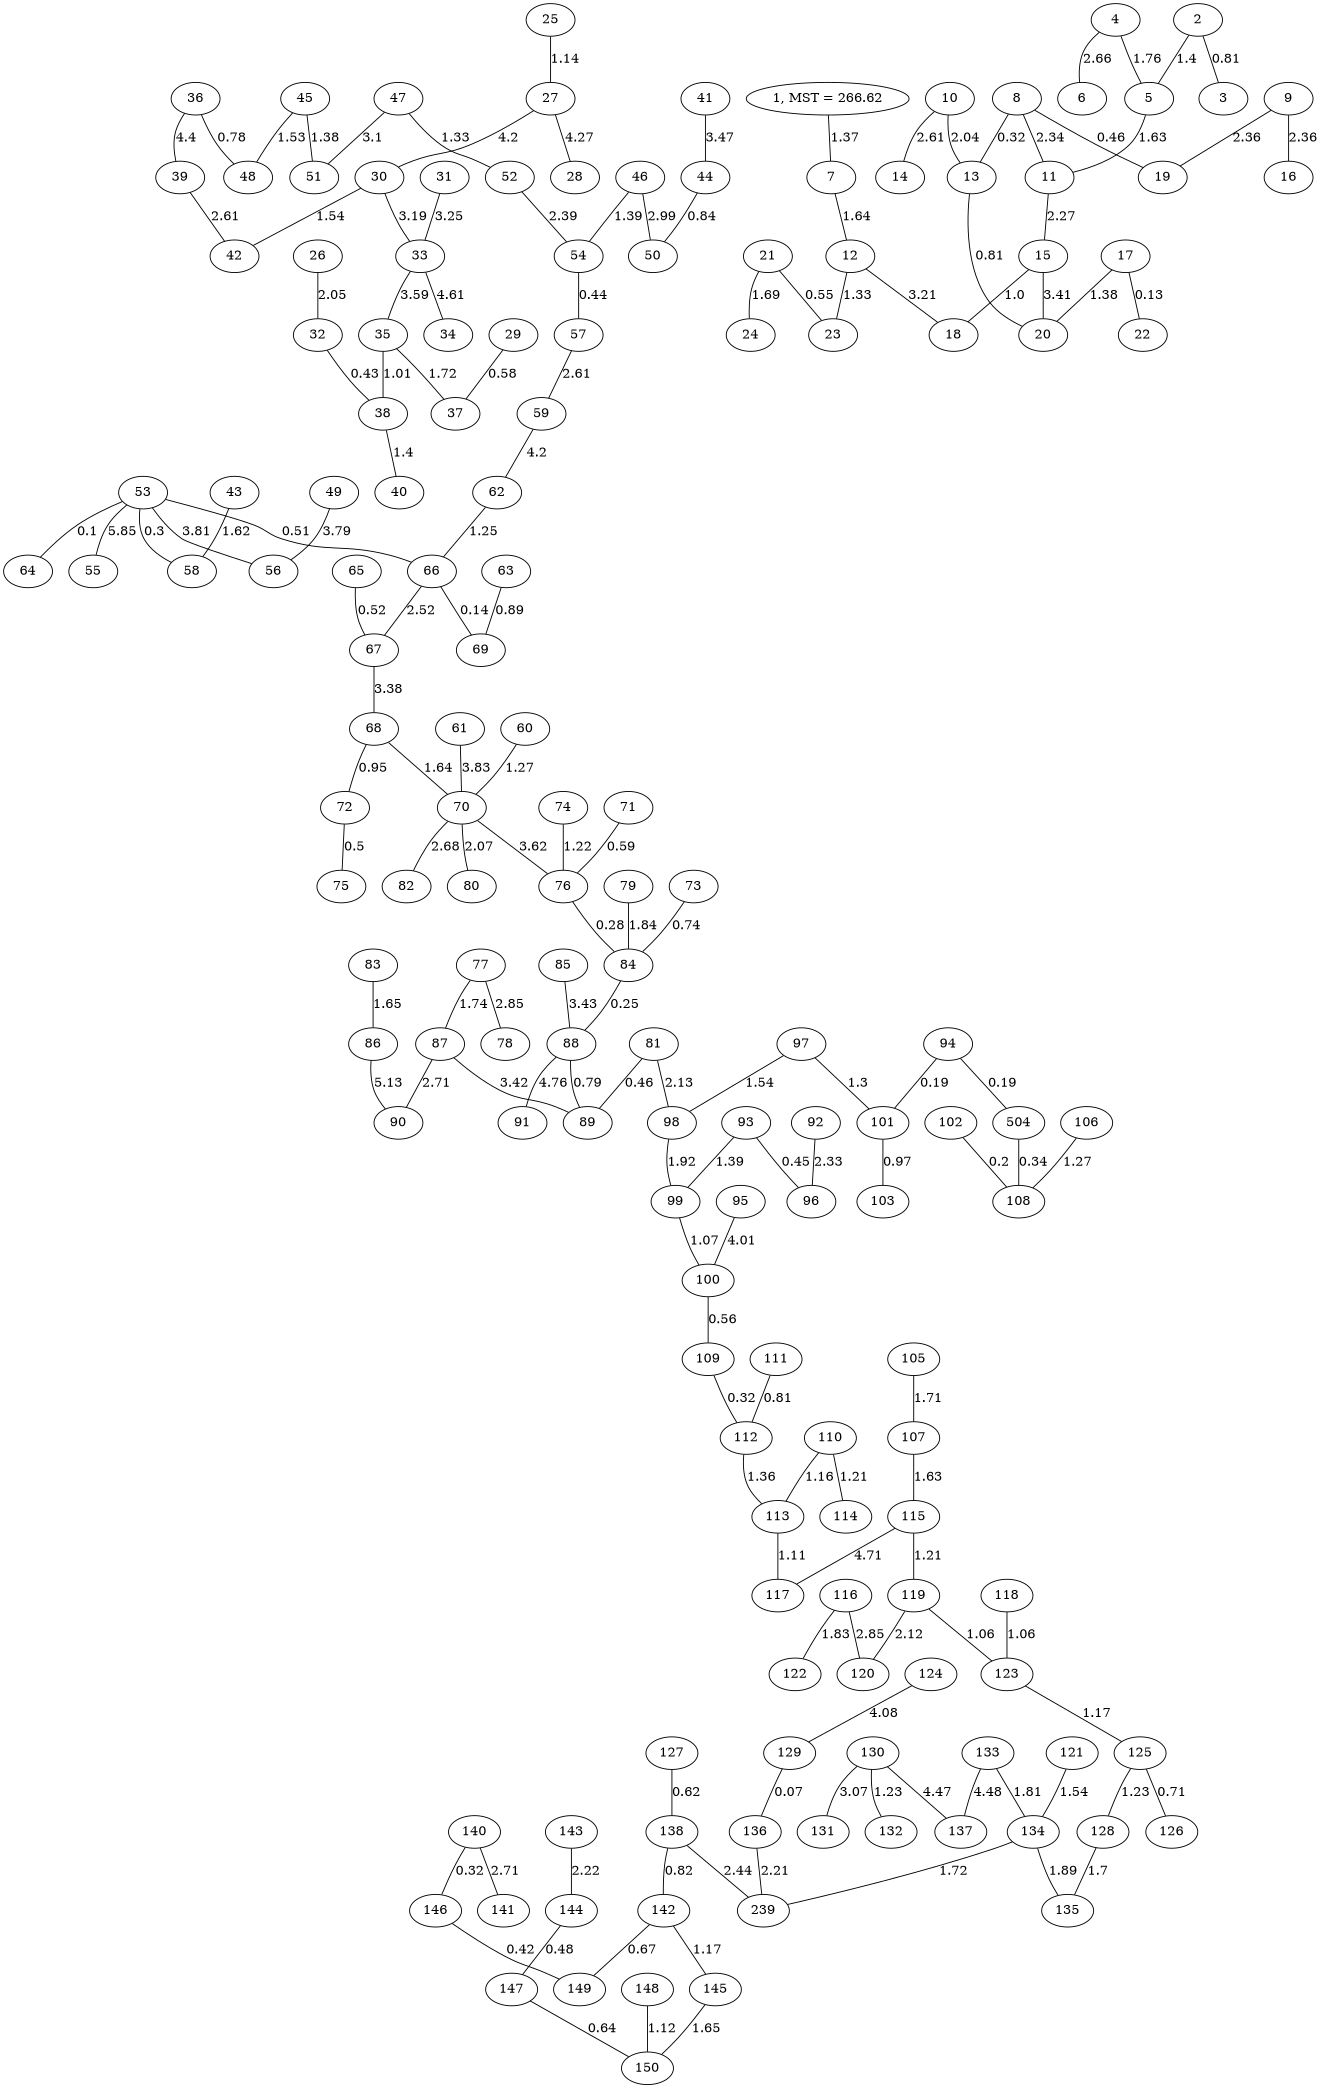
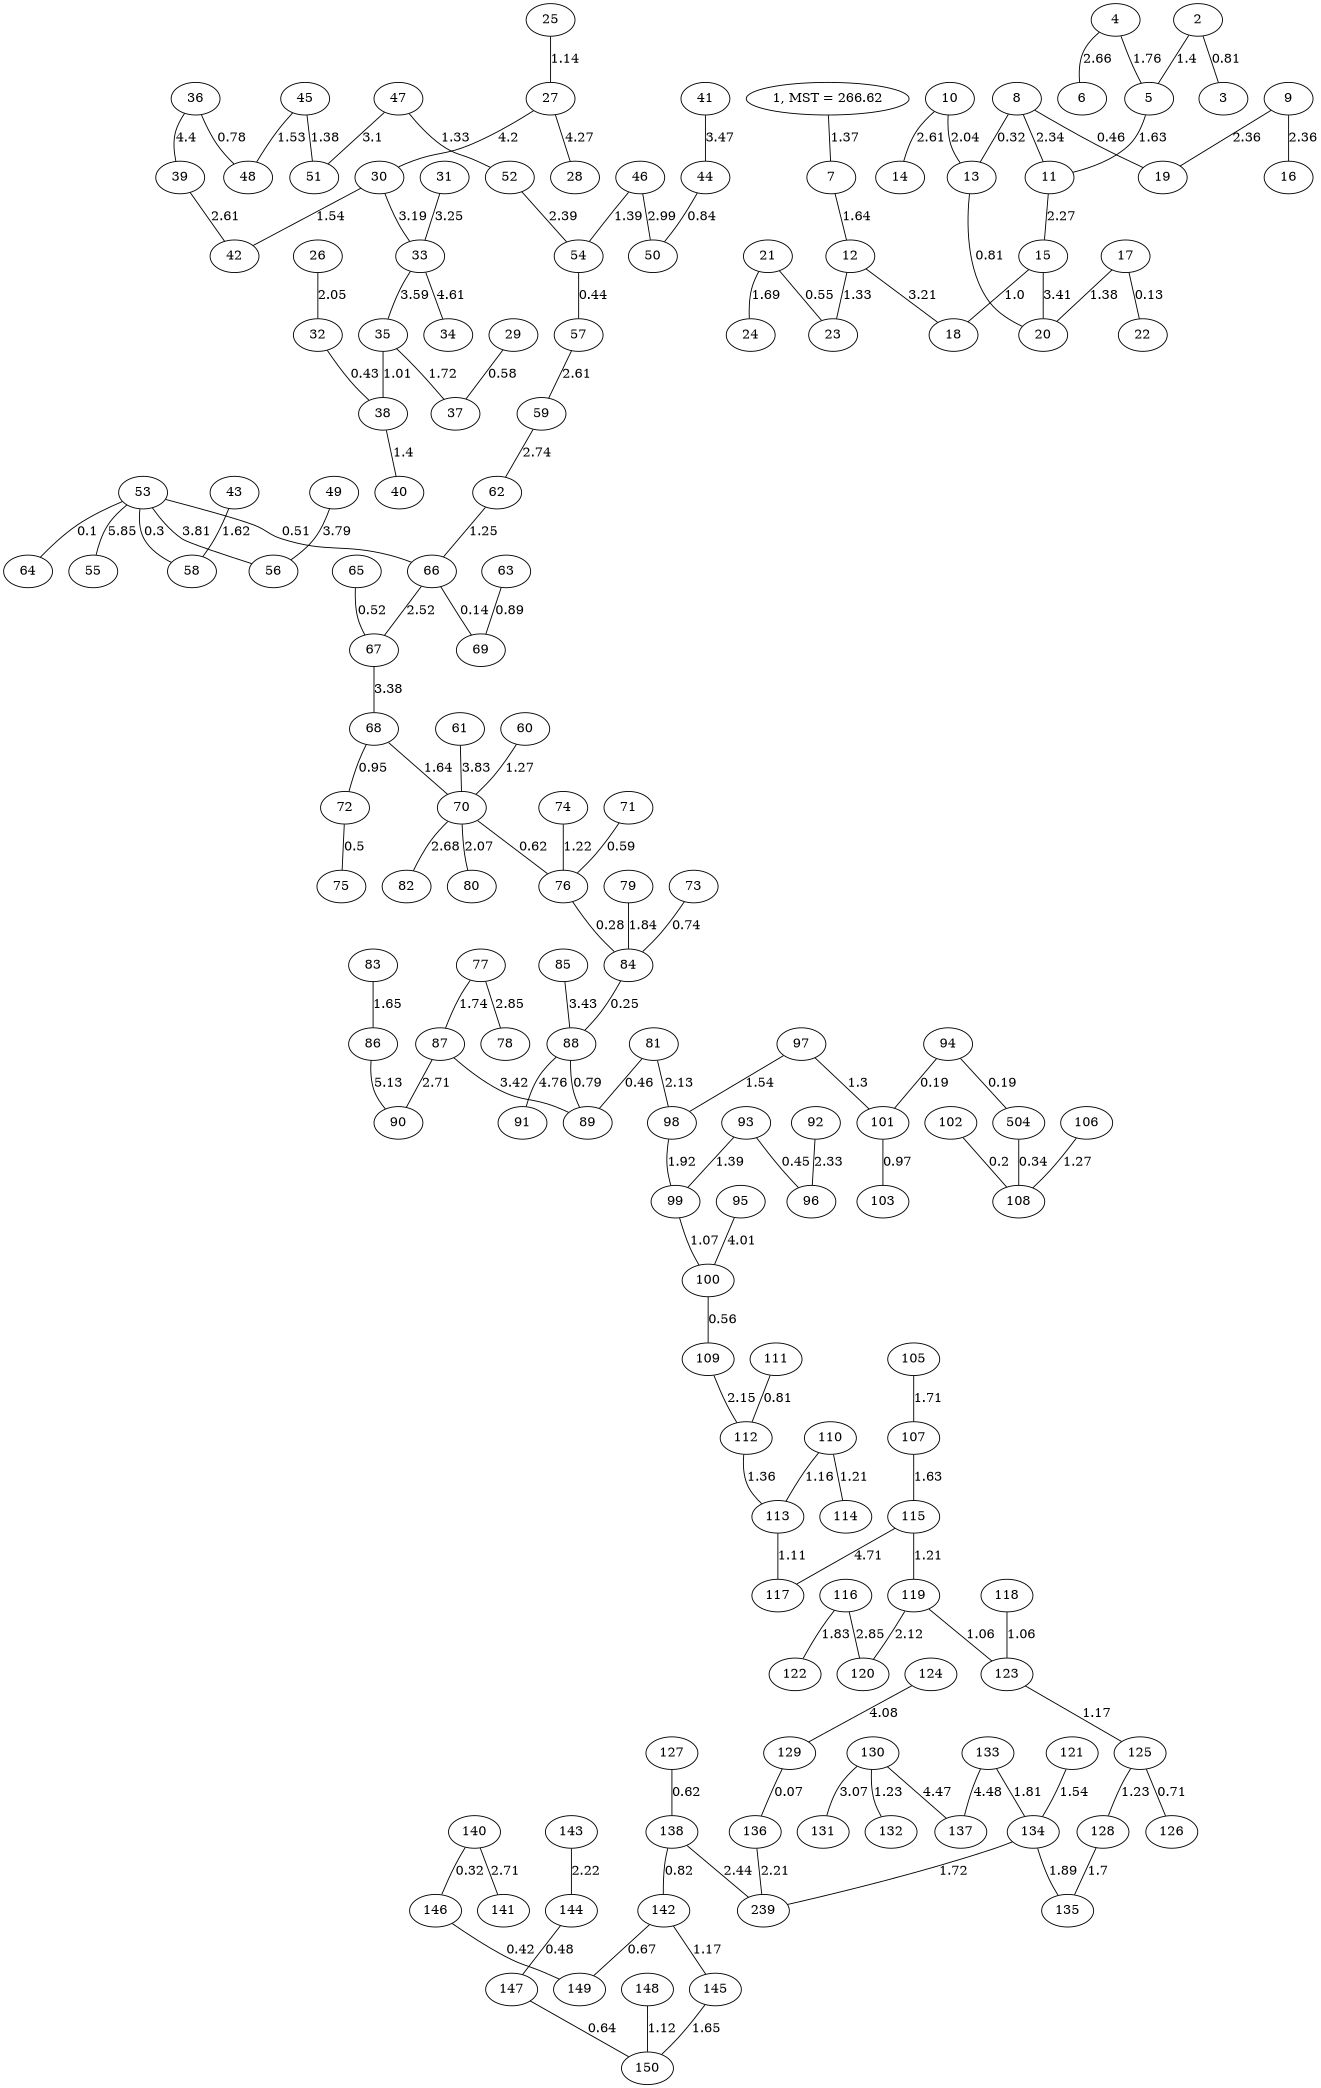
(537, 453) -> (537, 453)
(533, 847) -> (533, 847)
(742, 1399) -> (742, 1399)
